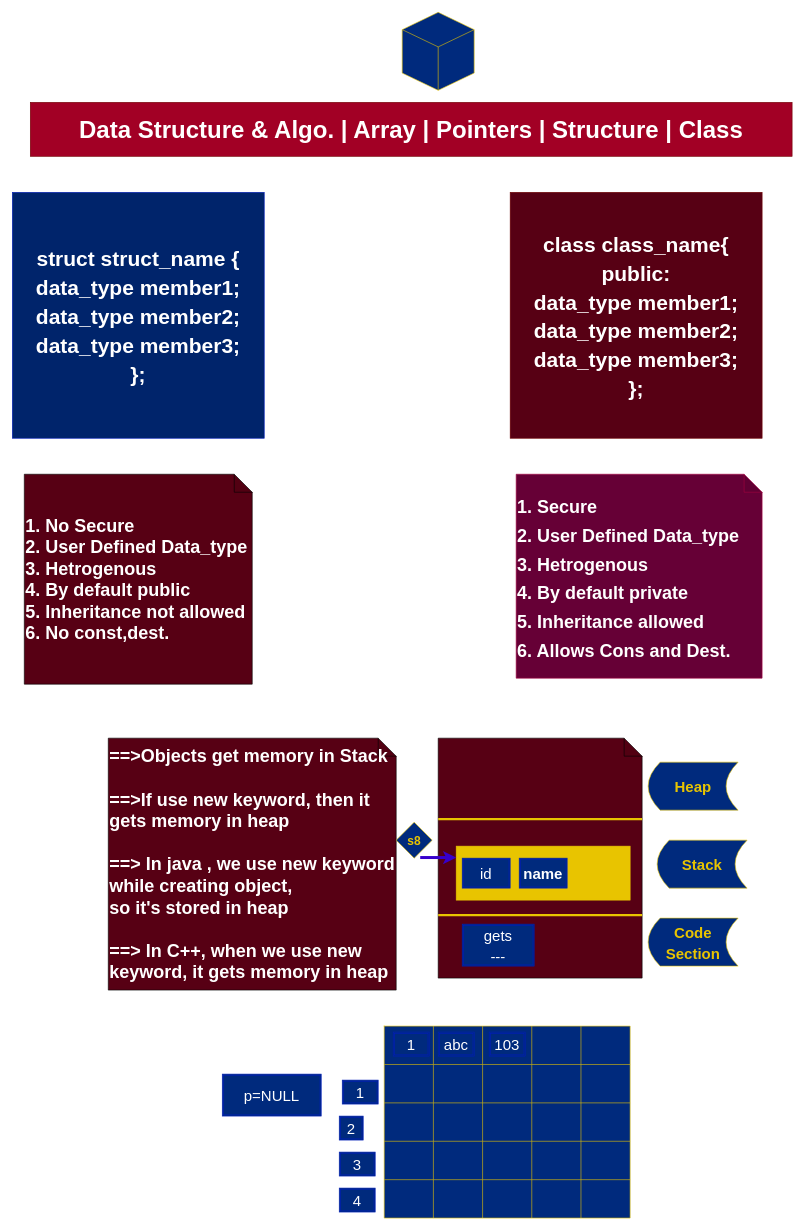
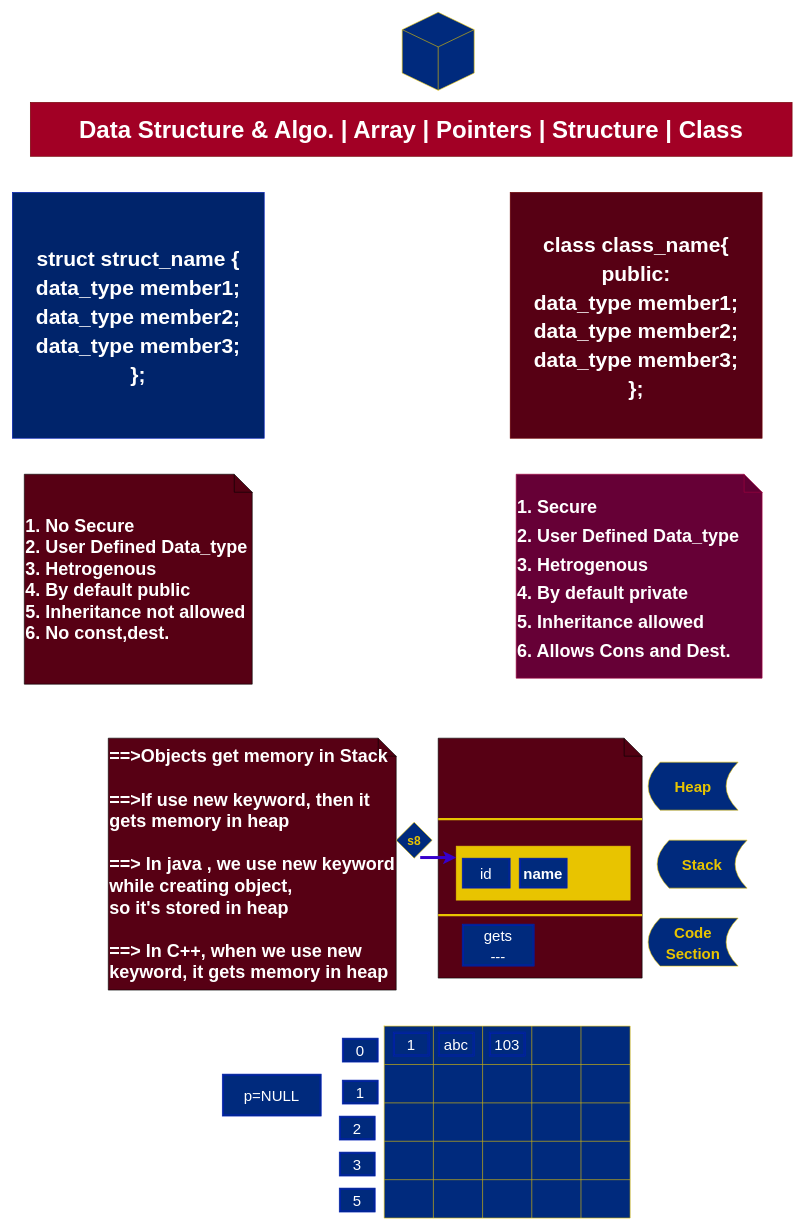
none -> (360, 1050)
(351, 1128) -> (357, 1128)
(357, 1200) -> (357, 1200)
